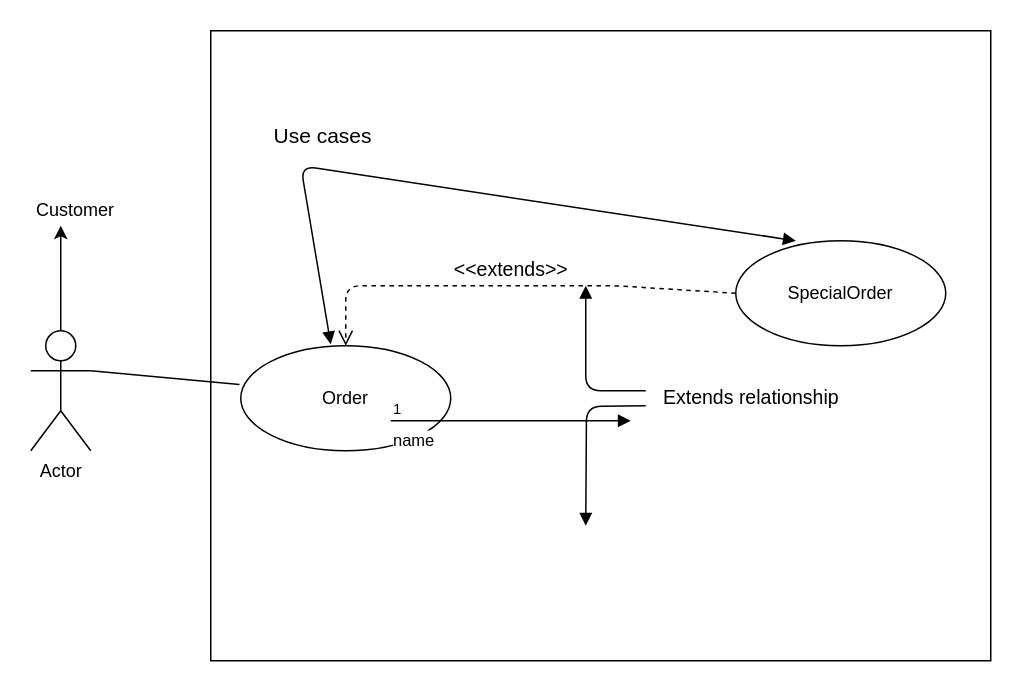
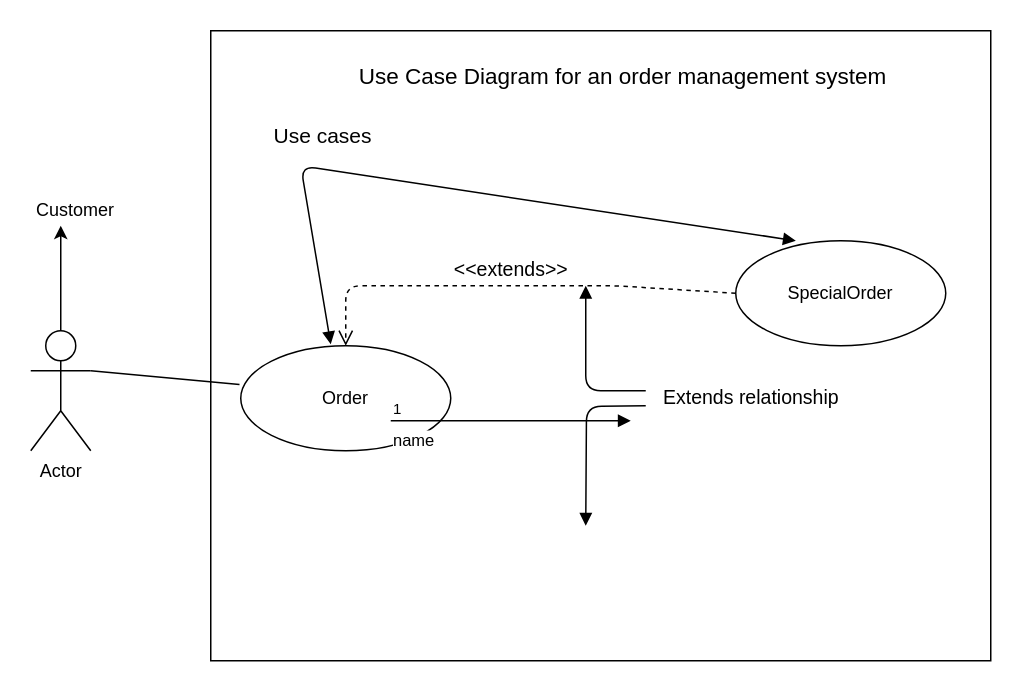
none -> (623, 76)
